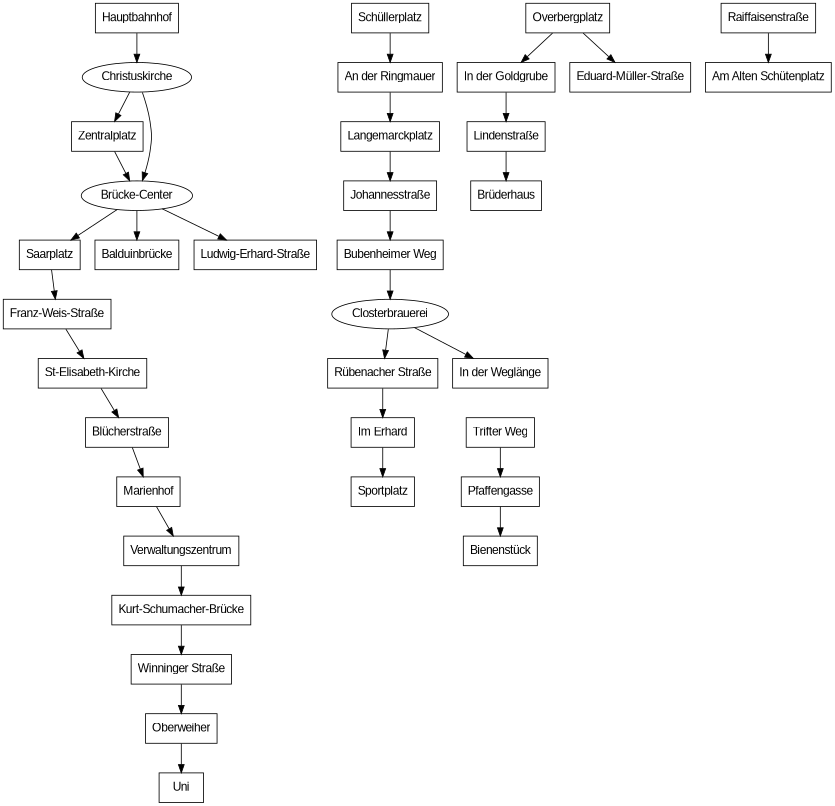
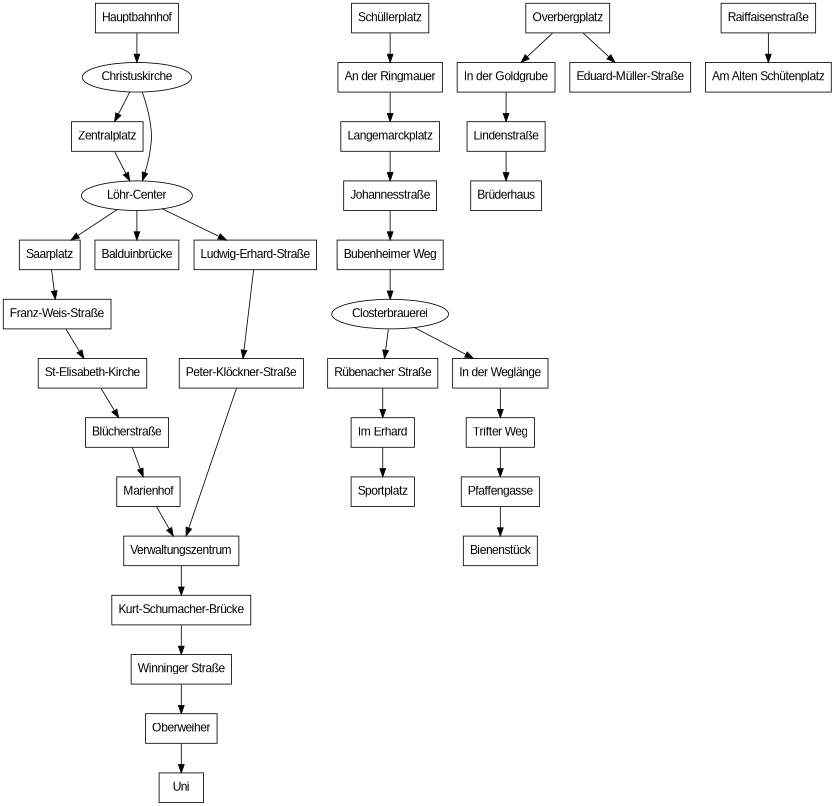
(137, 196) -> (137, 196)
none -> (241, 373)
none -> (500, 399)
